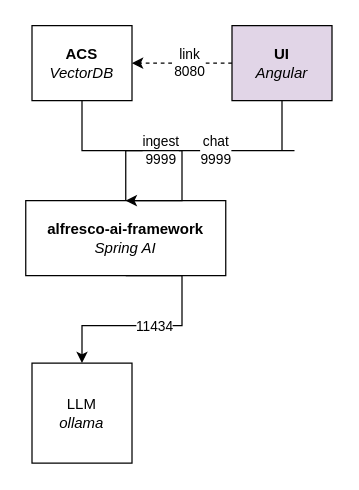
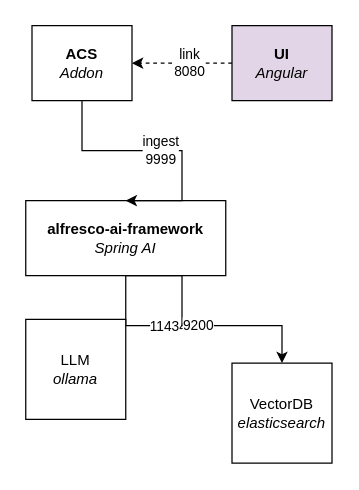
(82, 63) -> (82, 63)
(293, 151) -> none
none -> (246, 326)
(82, 413) -> (76, 369)
none -> (282, 413)
